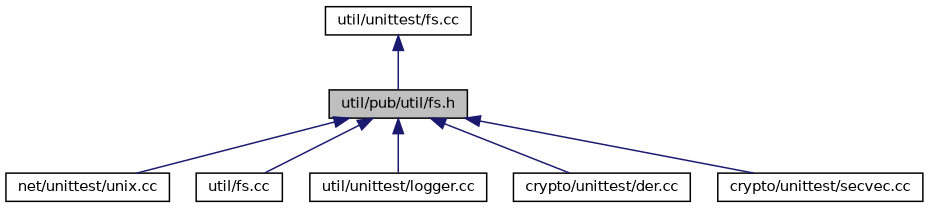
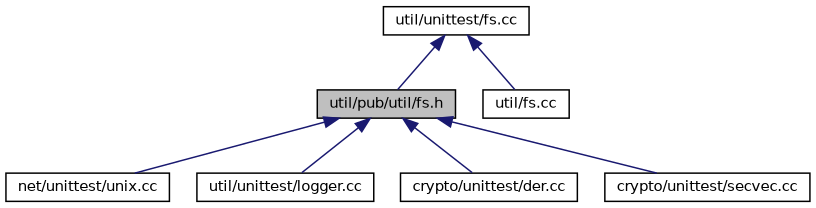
(312, 149) -> (496, 68)
